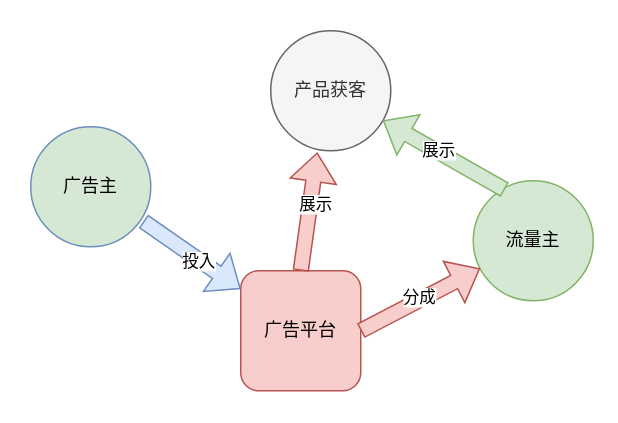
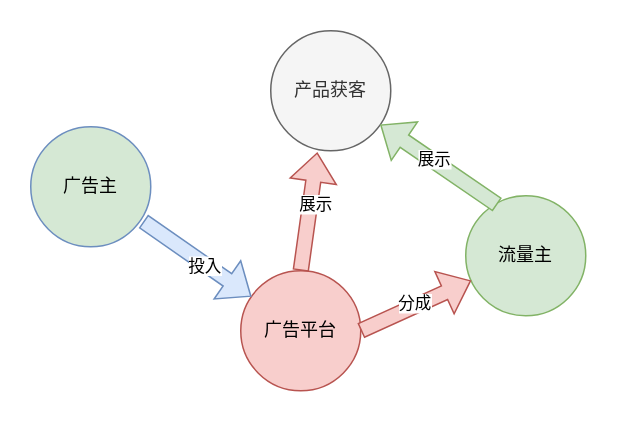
(533, 241) -> (526, 256)
(301, 331) -> (301, 331)
